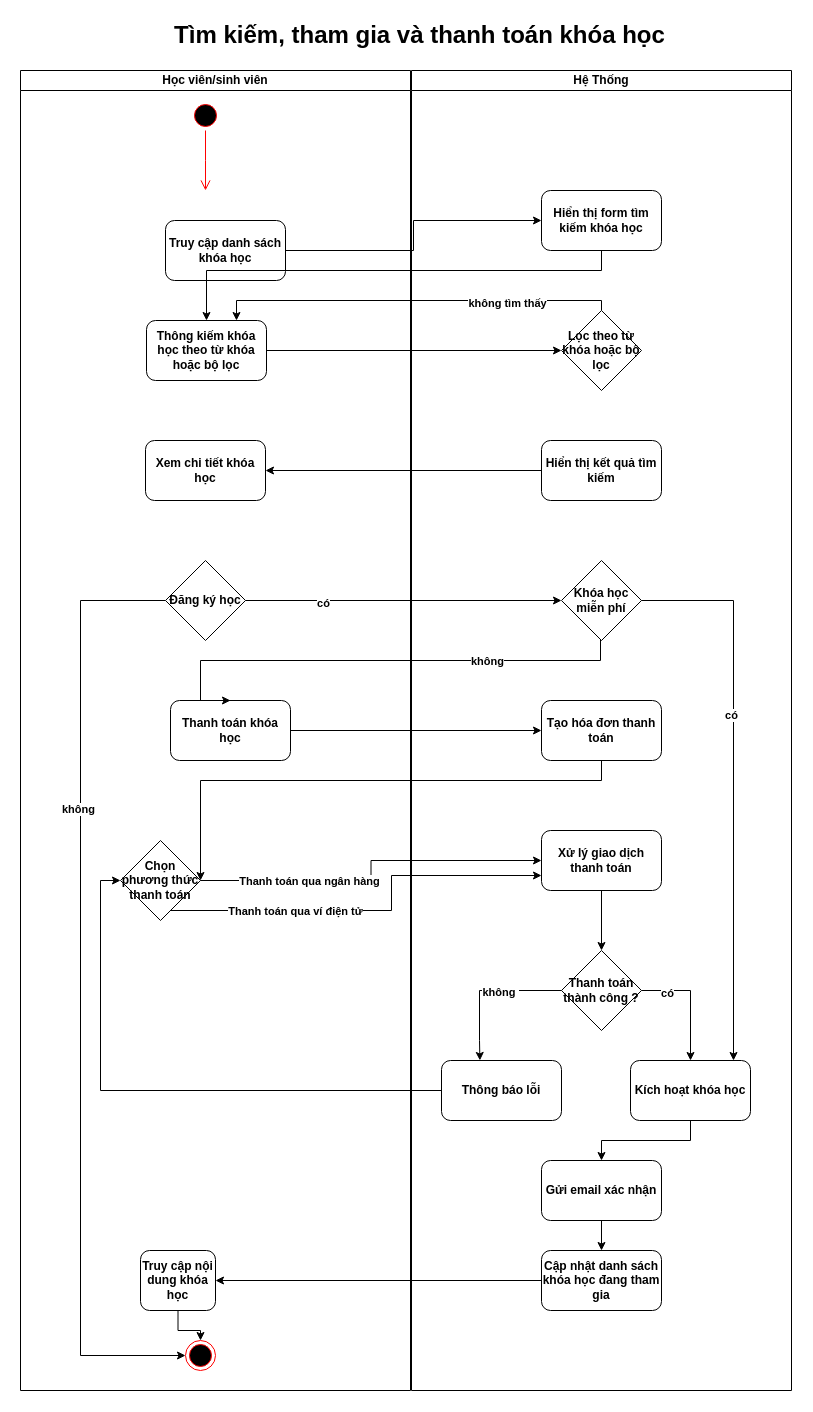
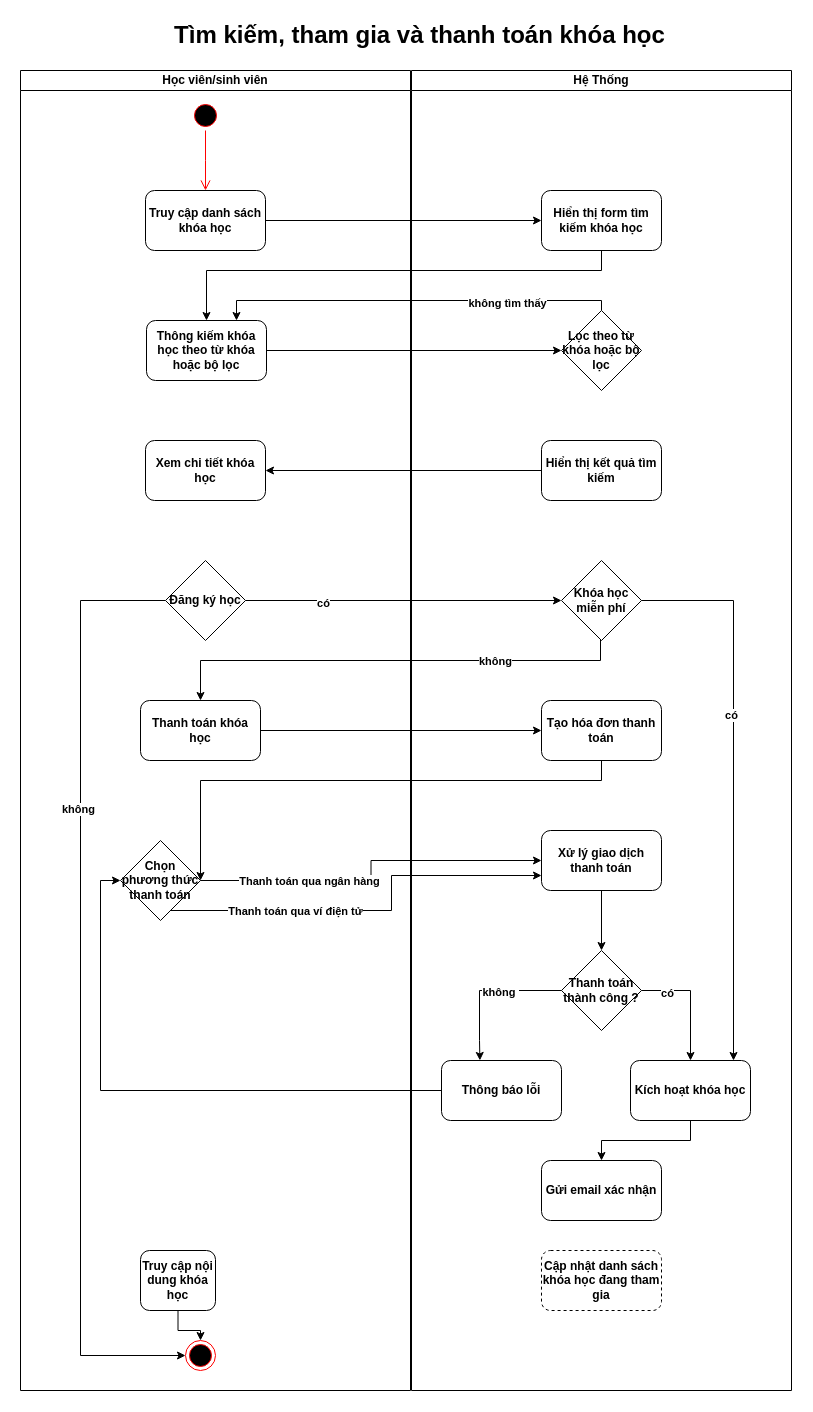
(226, 251) -> (206, 221)
(231, 731) -> (201, 731)
(602, 1240) -> none
(382, 1281) -> none
(602, 1281) -> (602, 1281)
